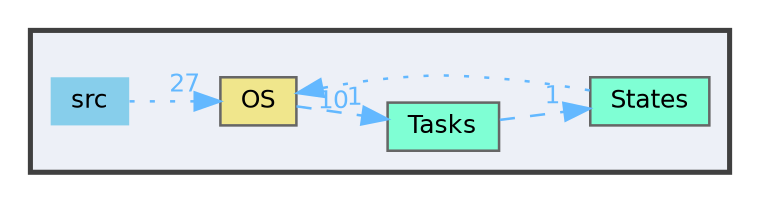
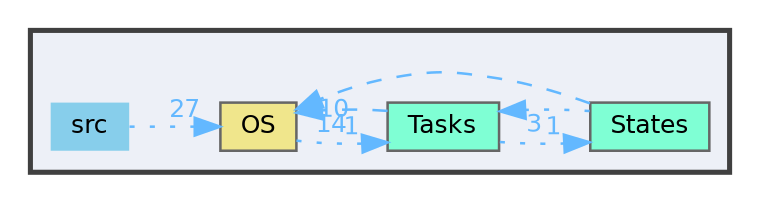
(456, 76) -> (455, 73)
none -> (355, 110)
none -> (558, 110)
(329, 111) -> (329, 143)
(532, 116) -> (532, 144)
